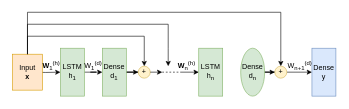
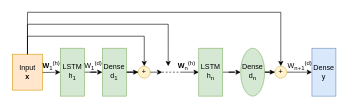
none -> (233, 72)
